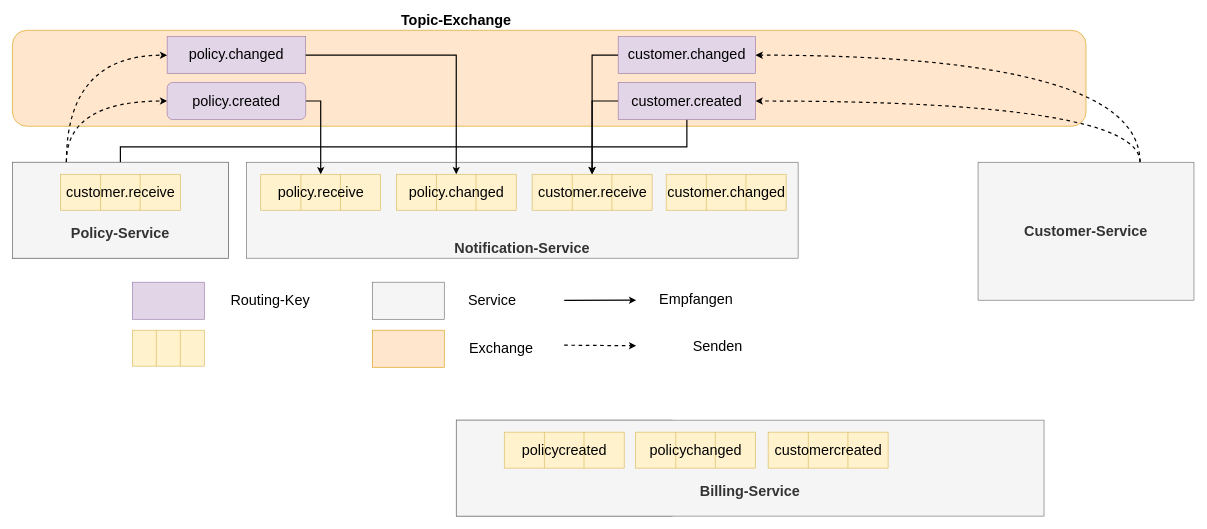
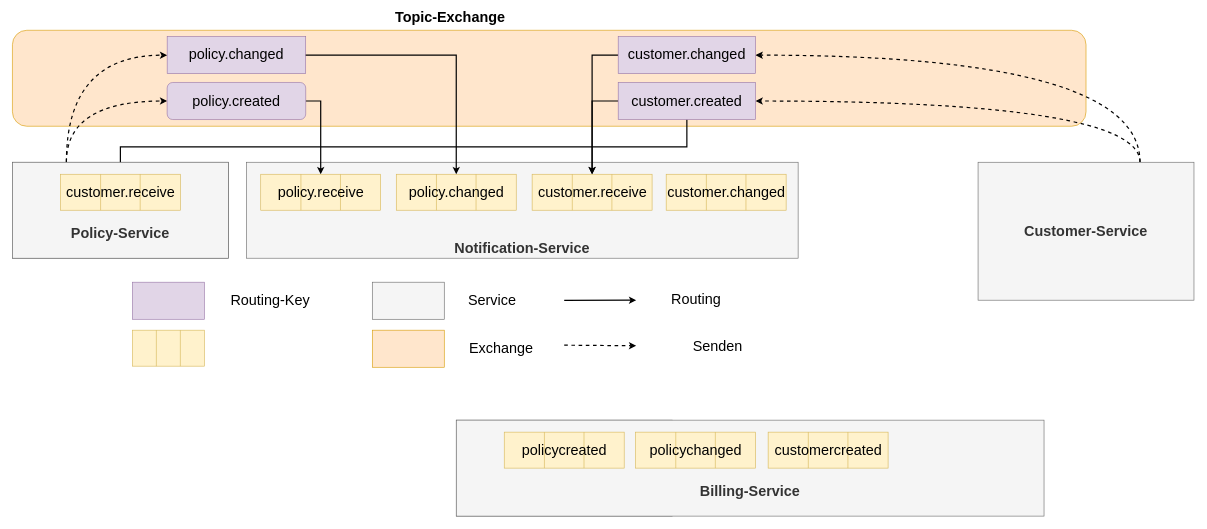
(456, 20) -> (450, 17)
(696, 300) -> (696, 300)
